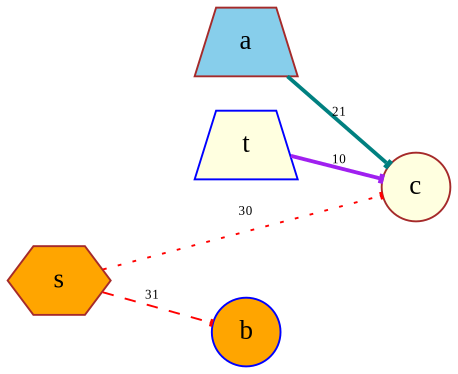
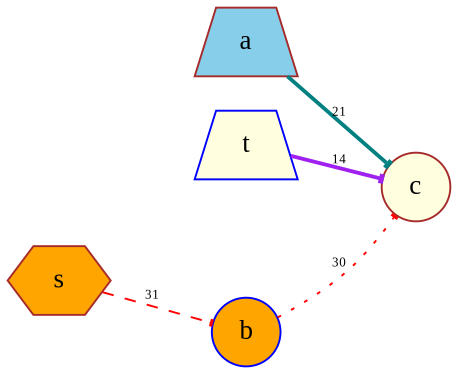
(340, 160) -> (340, 160)
(241, 233) -> (342, 275)
